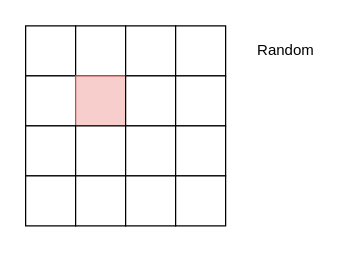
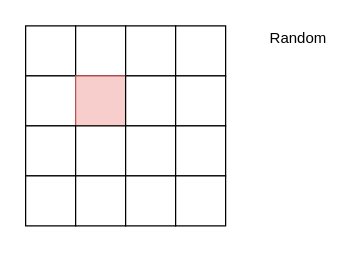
(288, 51) -> (301, 38)
